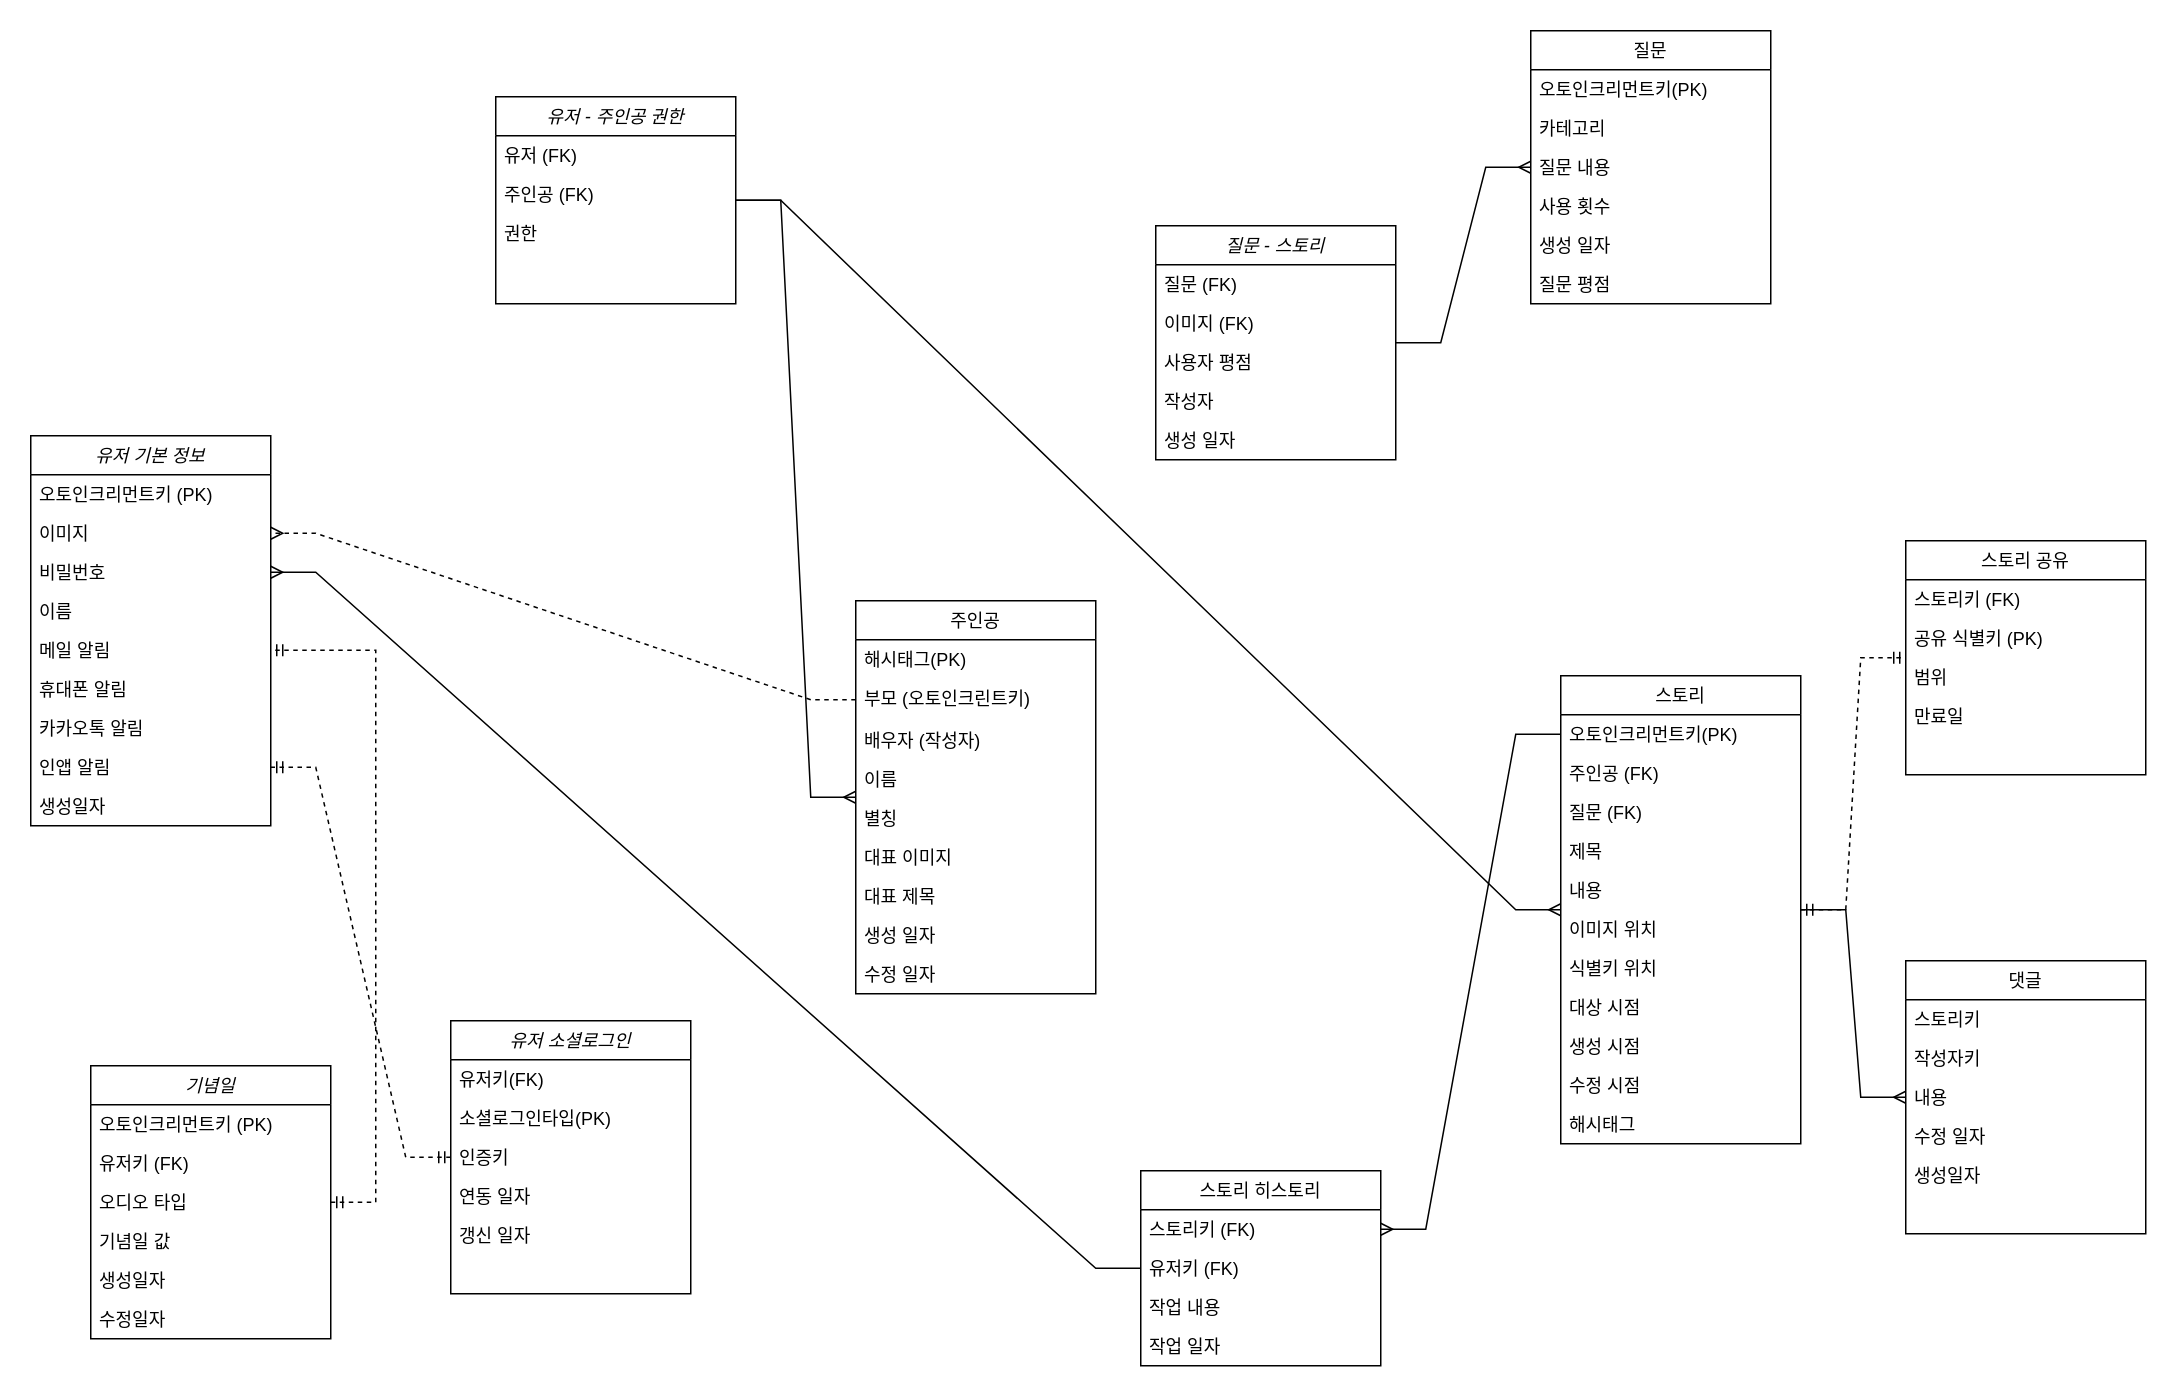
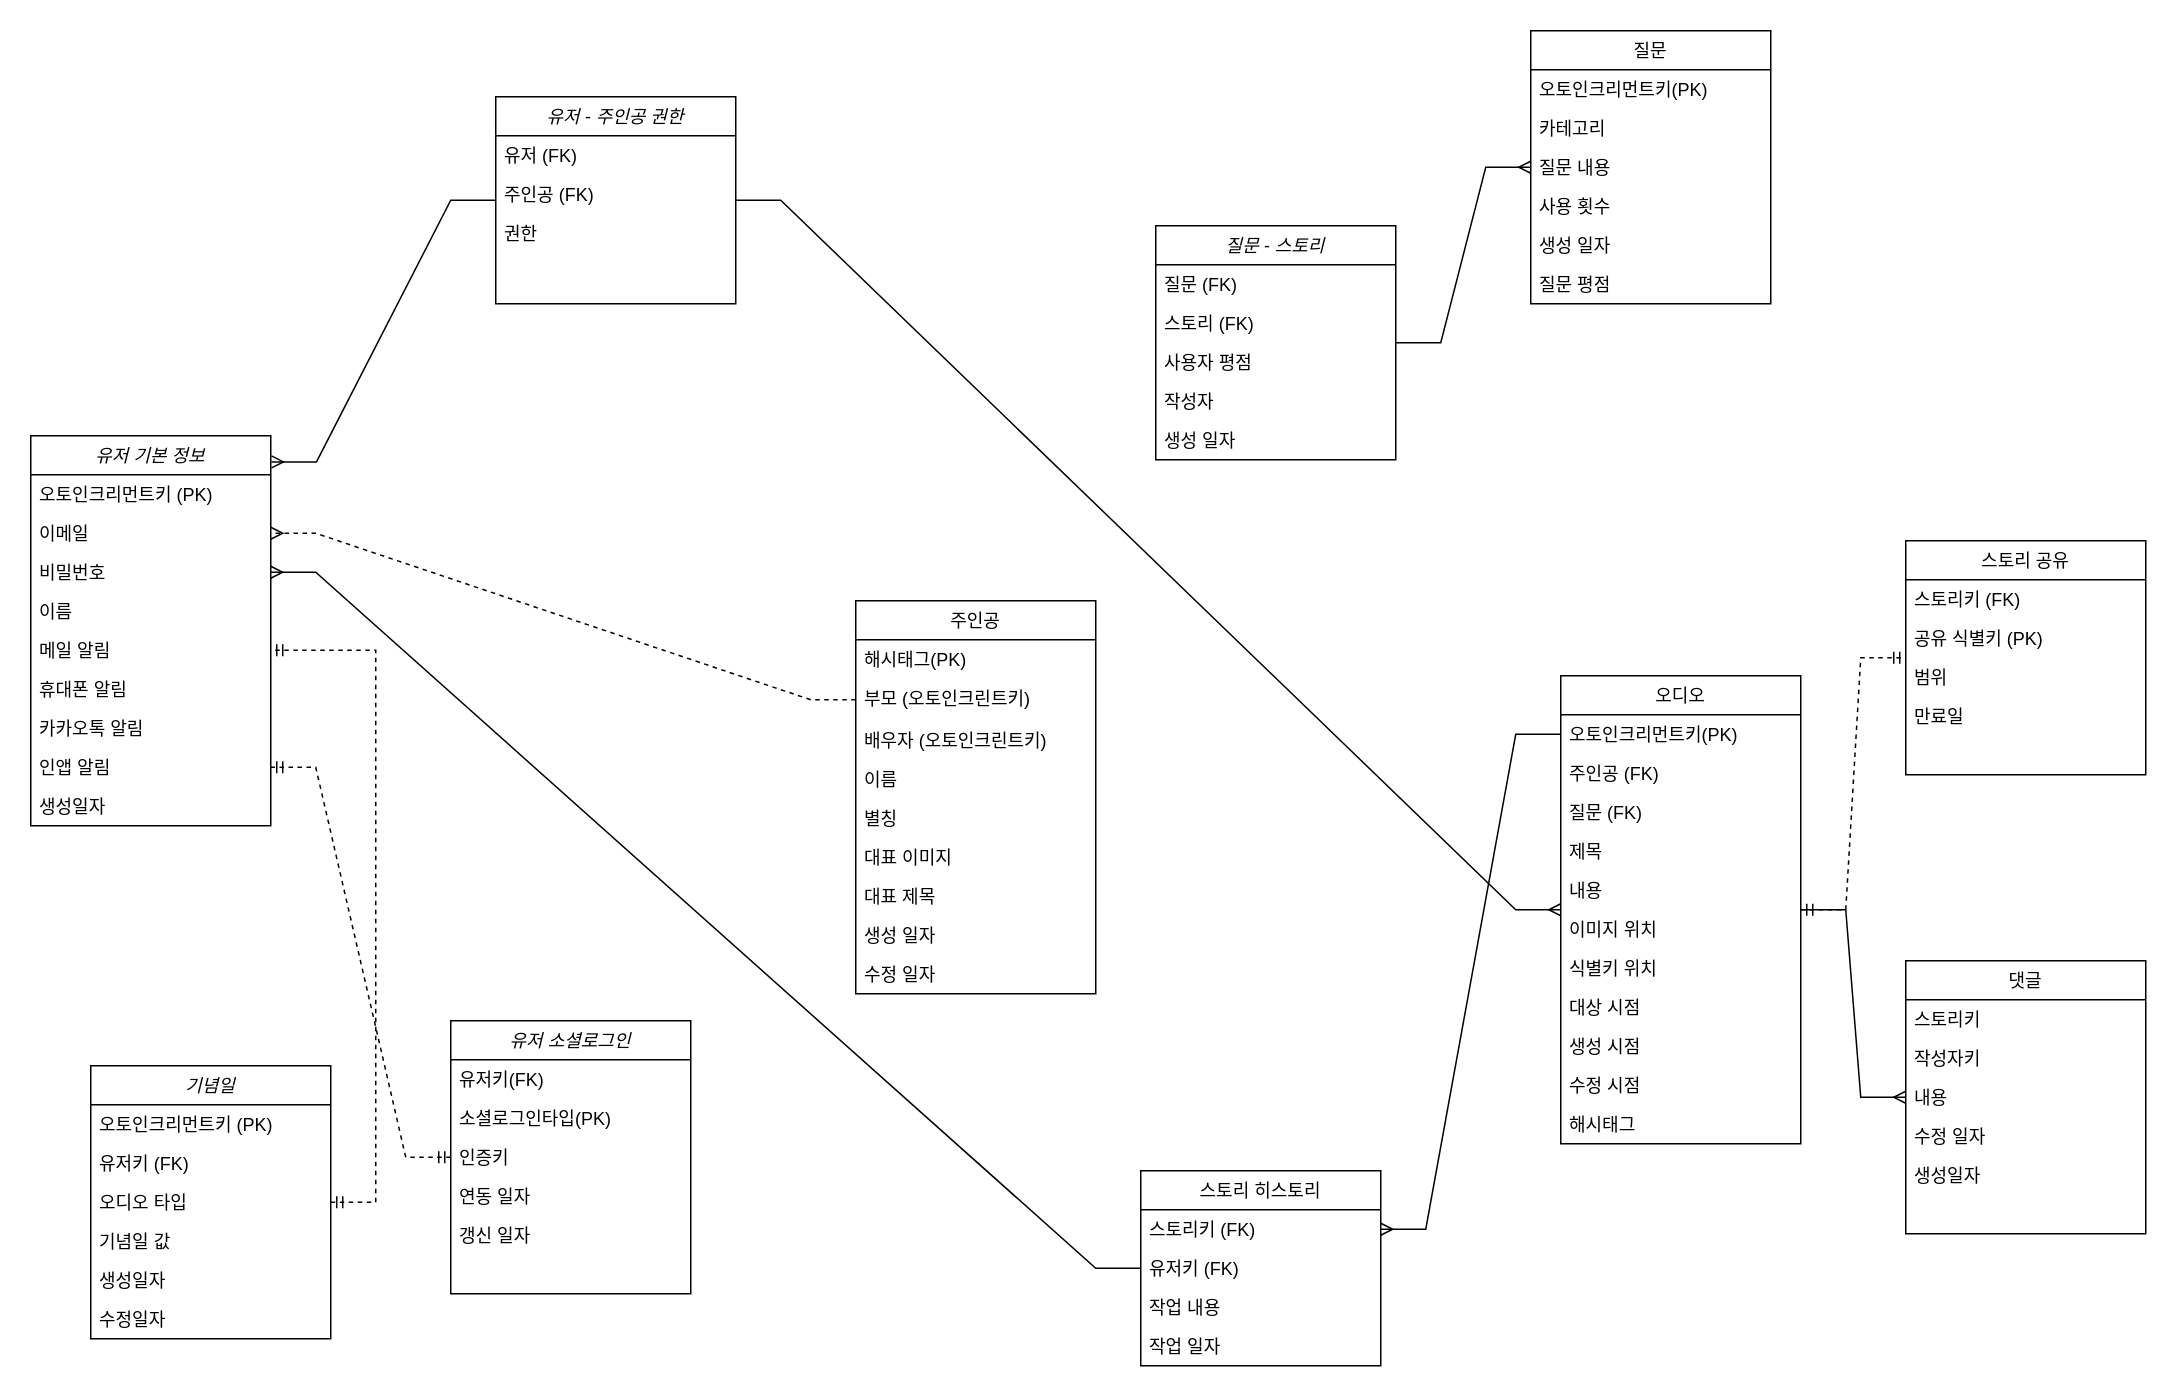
(1214, 324) -> (1214, 324)
none -> (383, 332)
(797, 521) -> none
(66, 534) -> (66, 534)
(1680, 696) -> (1680, 696)
(931, 741) -> (967, 741)
